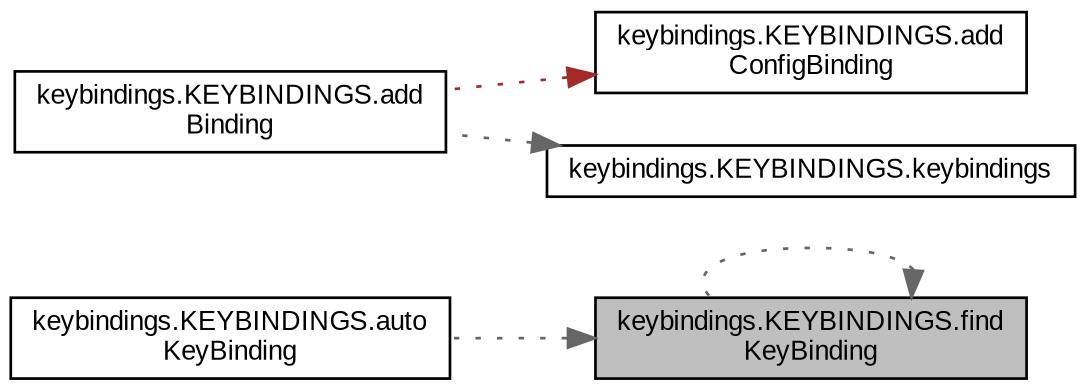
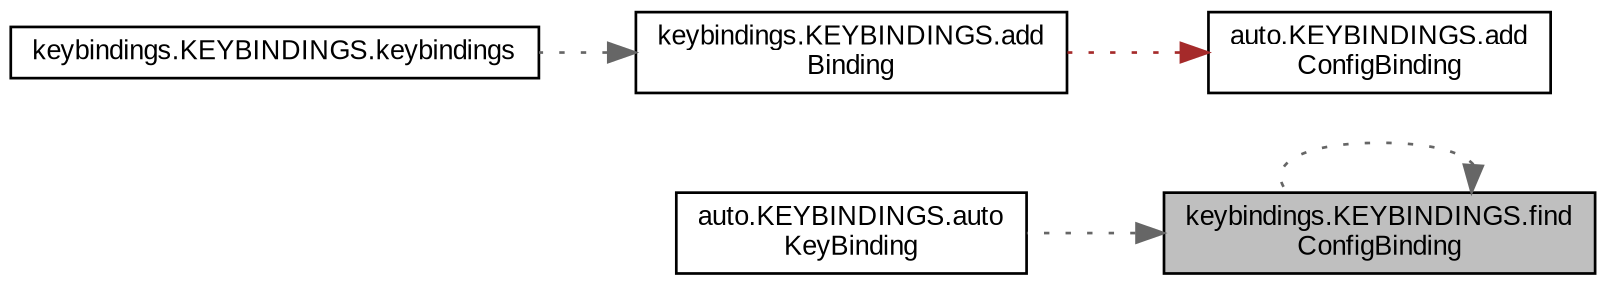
(811, 53) -> (1380, 53)
(489, 138) -> (573, 53)
(230, 338) -> (851, 233)
(811, 338) -> (1380, 233)
